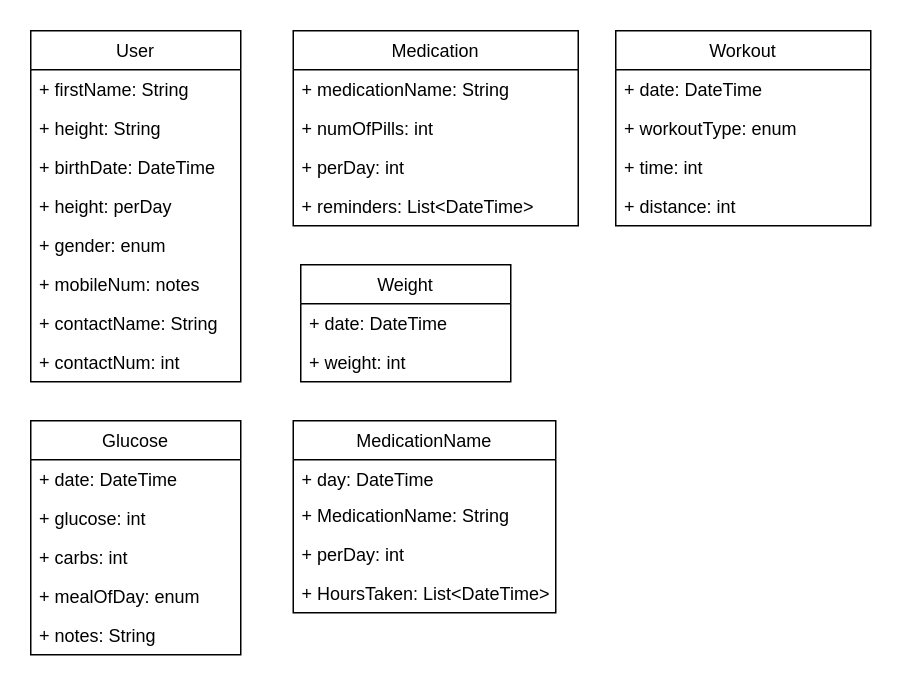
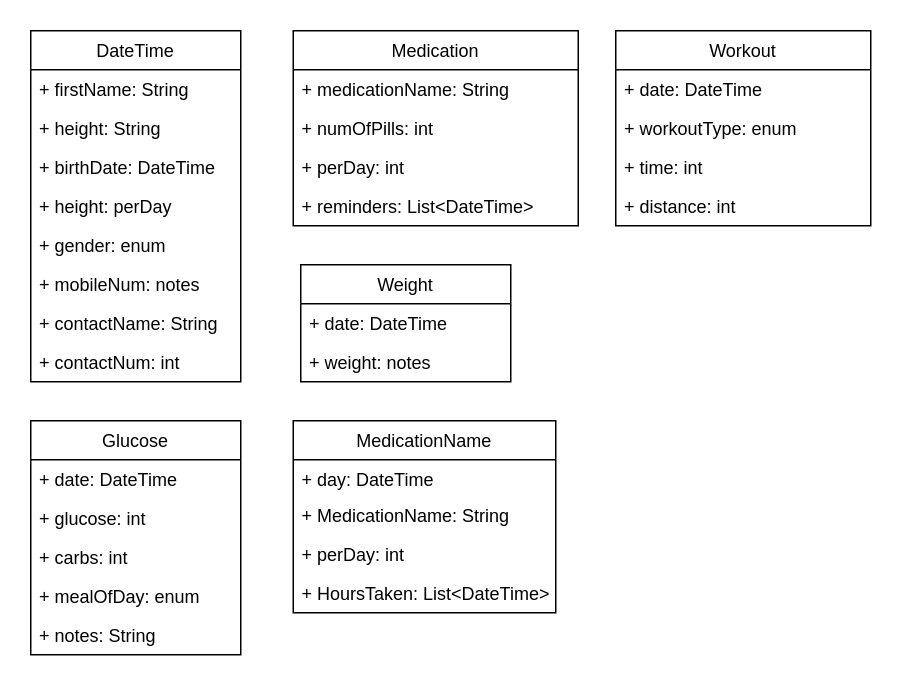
(135, 51) -> (135, 51)
(363, 363) -> (375, 363)
